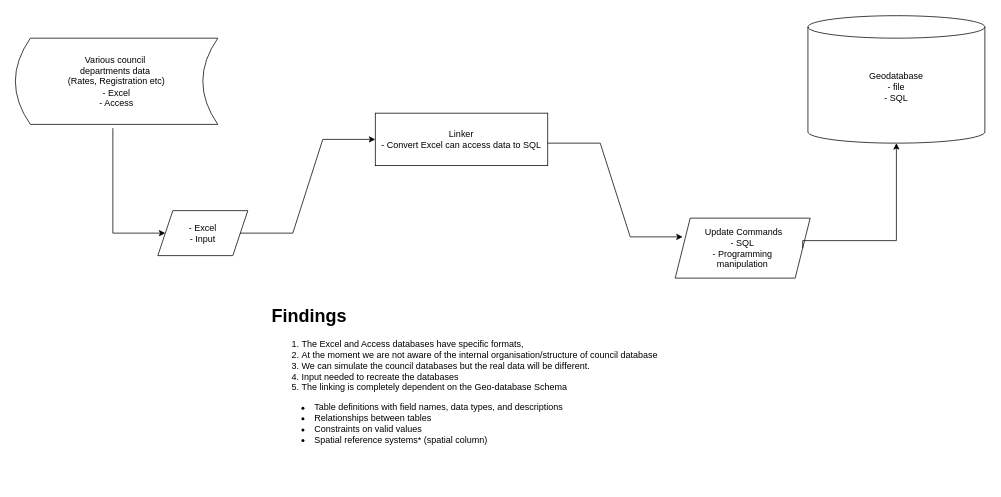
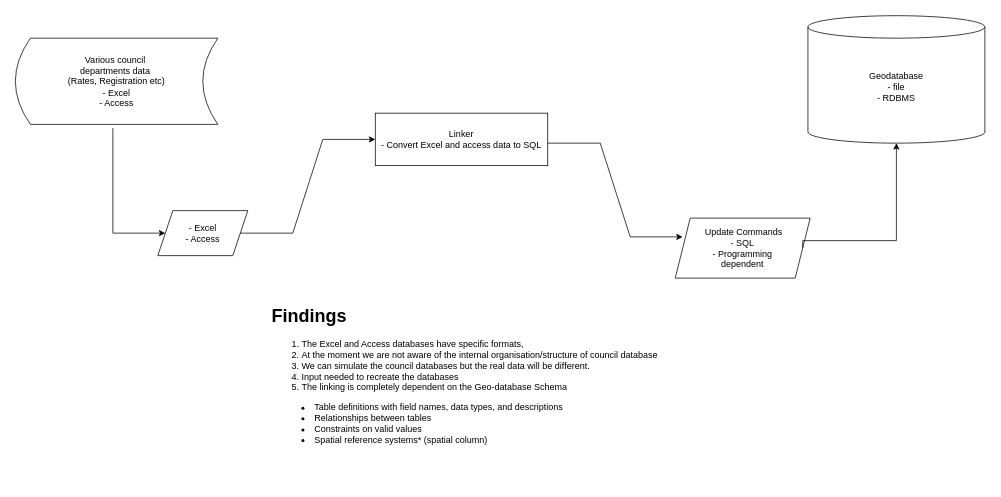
(897, 87) -> (897, 87)
(462, 139) -> (462, 139)
(203, 233) -> (203, 233)
(743, 248) -> (743, 248)
